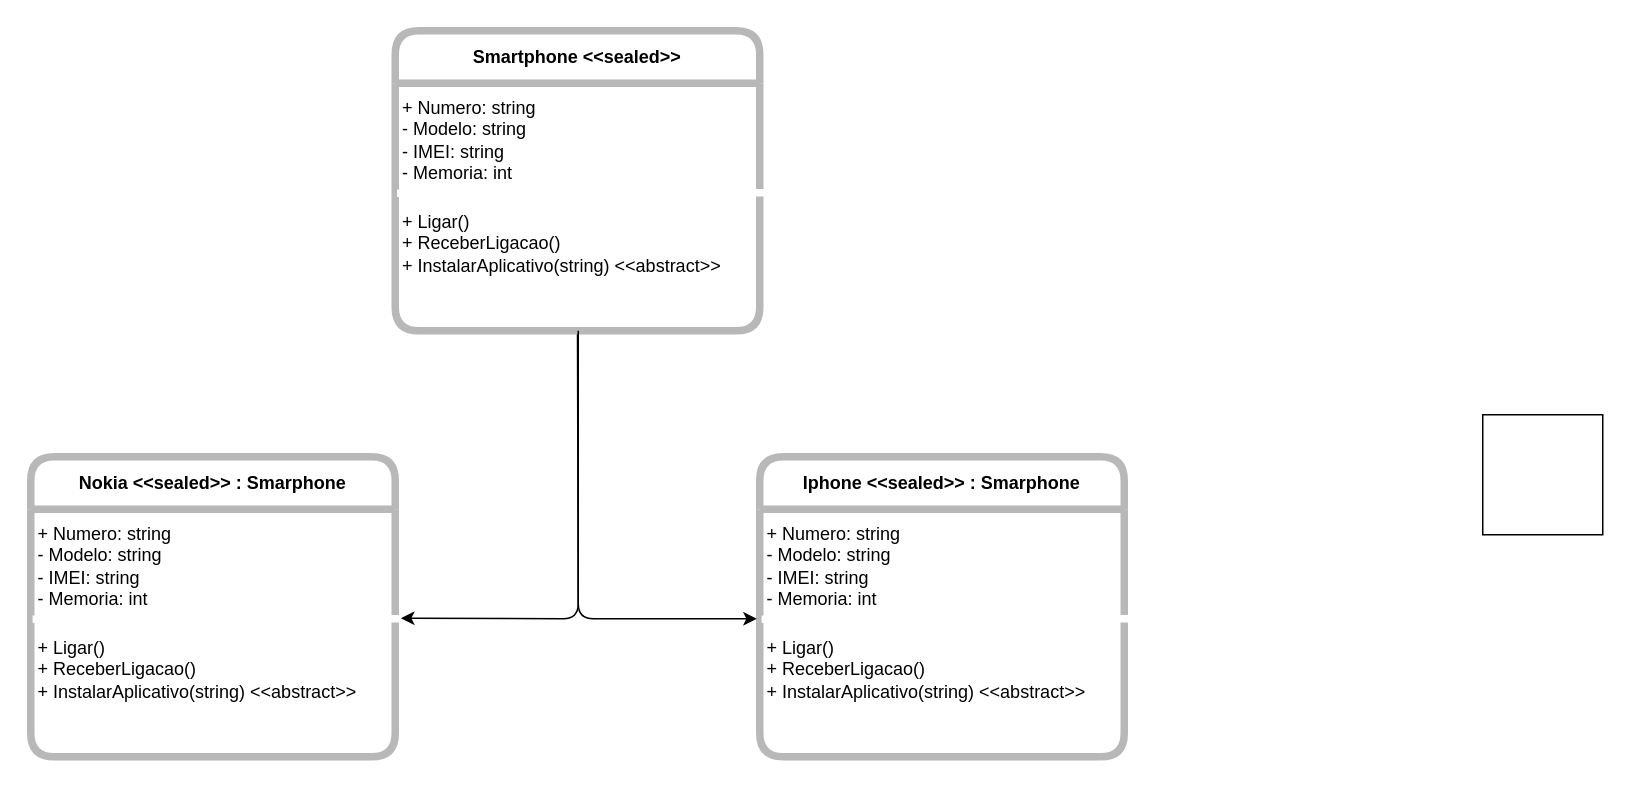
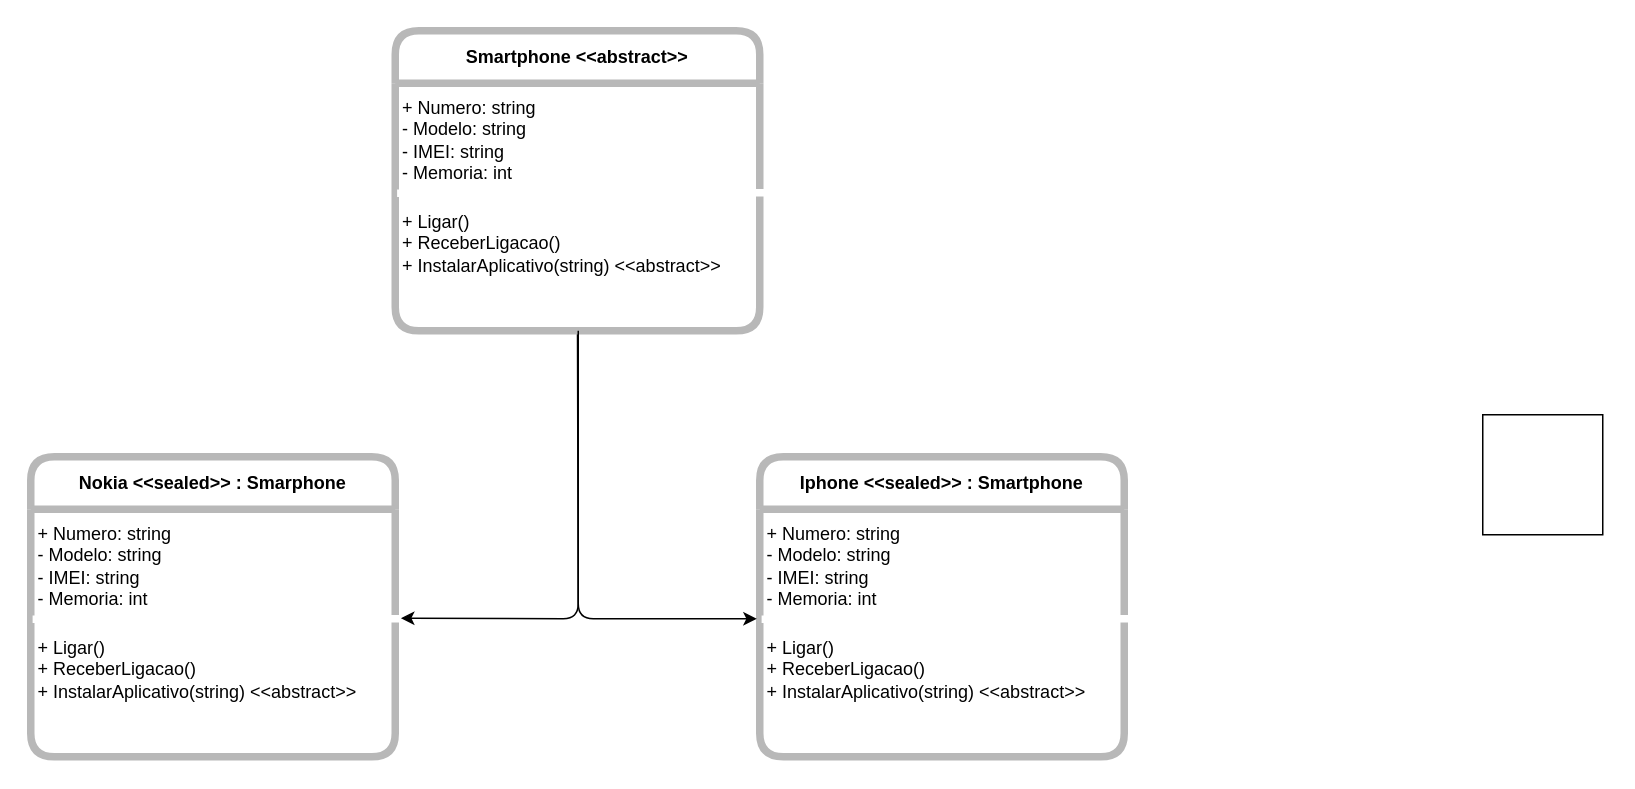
(578, 58) -> (578, 58)
(942, 484) -> (942, 484)
